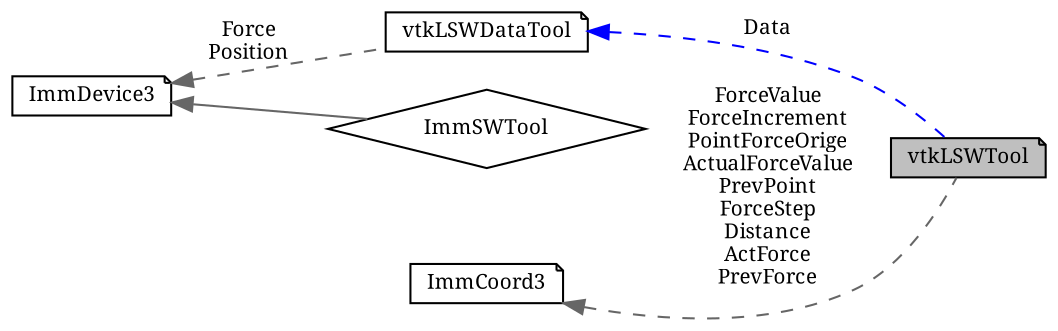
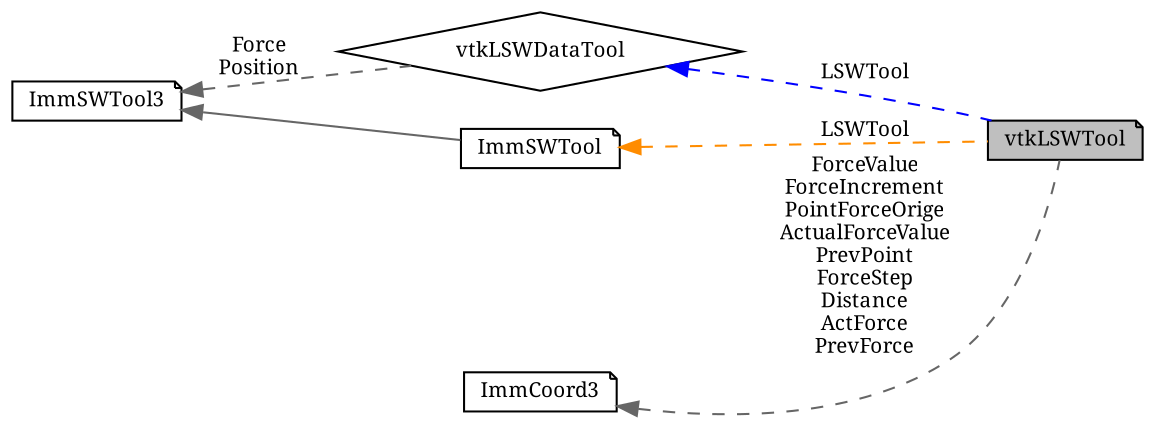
(768, 29) -> (865, 73)
(487, 32) -> (540, 52)
(92, 96) -> (97, 101)
(487, 129) -> (540, 148)
none -> (814, 144)
